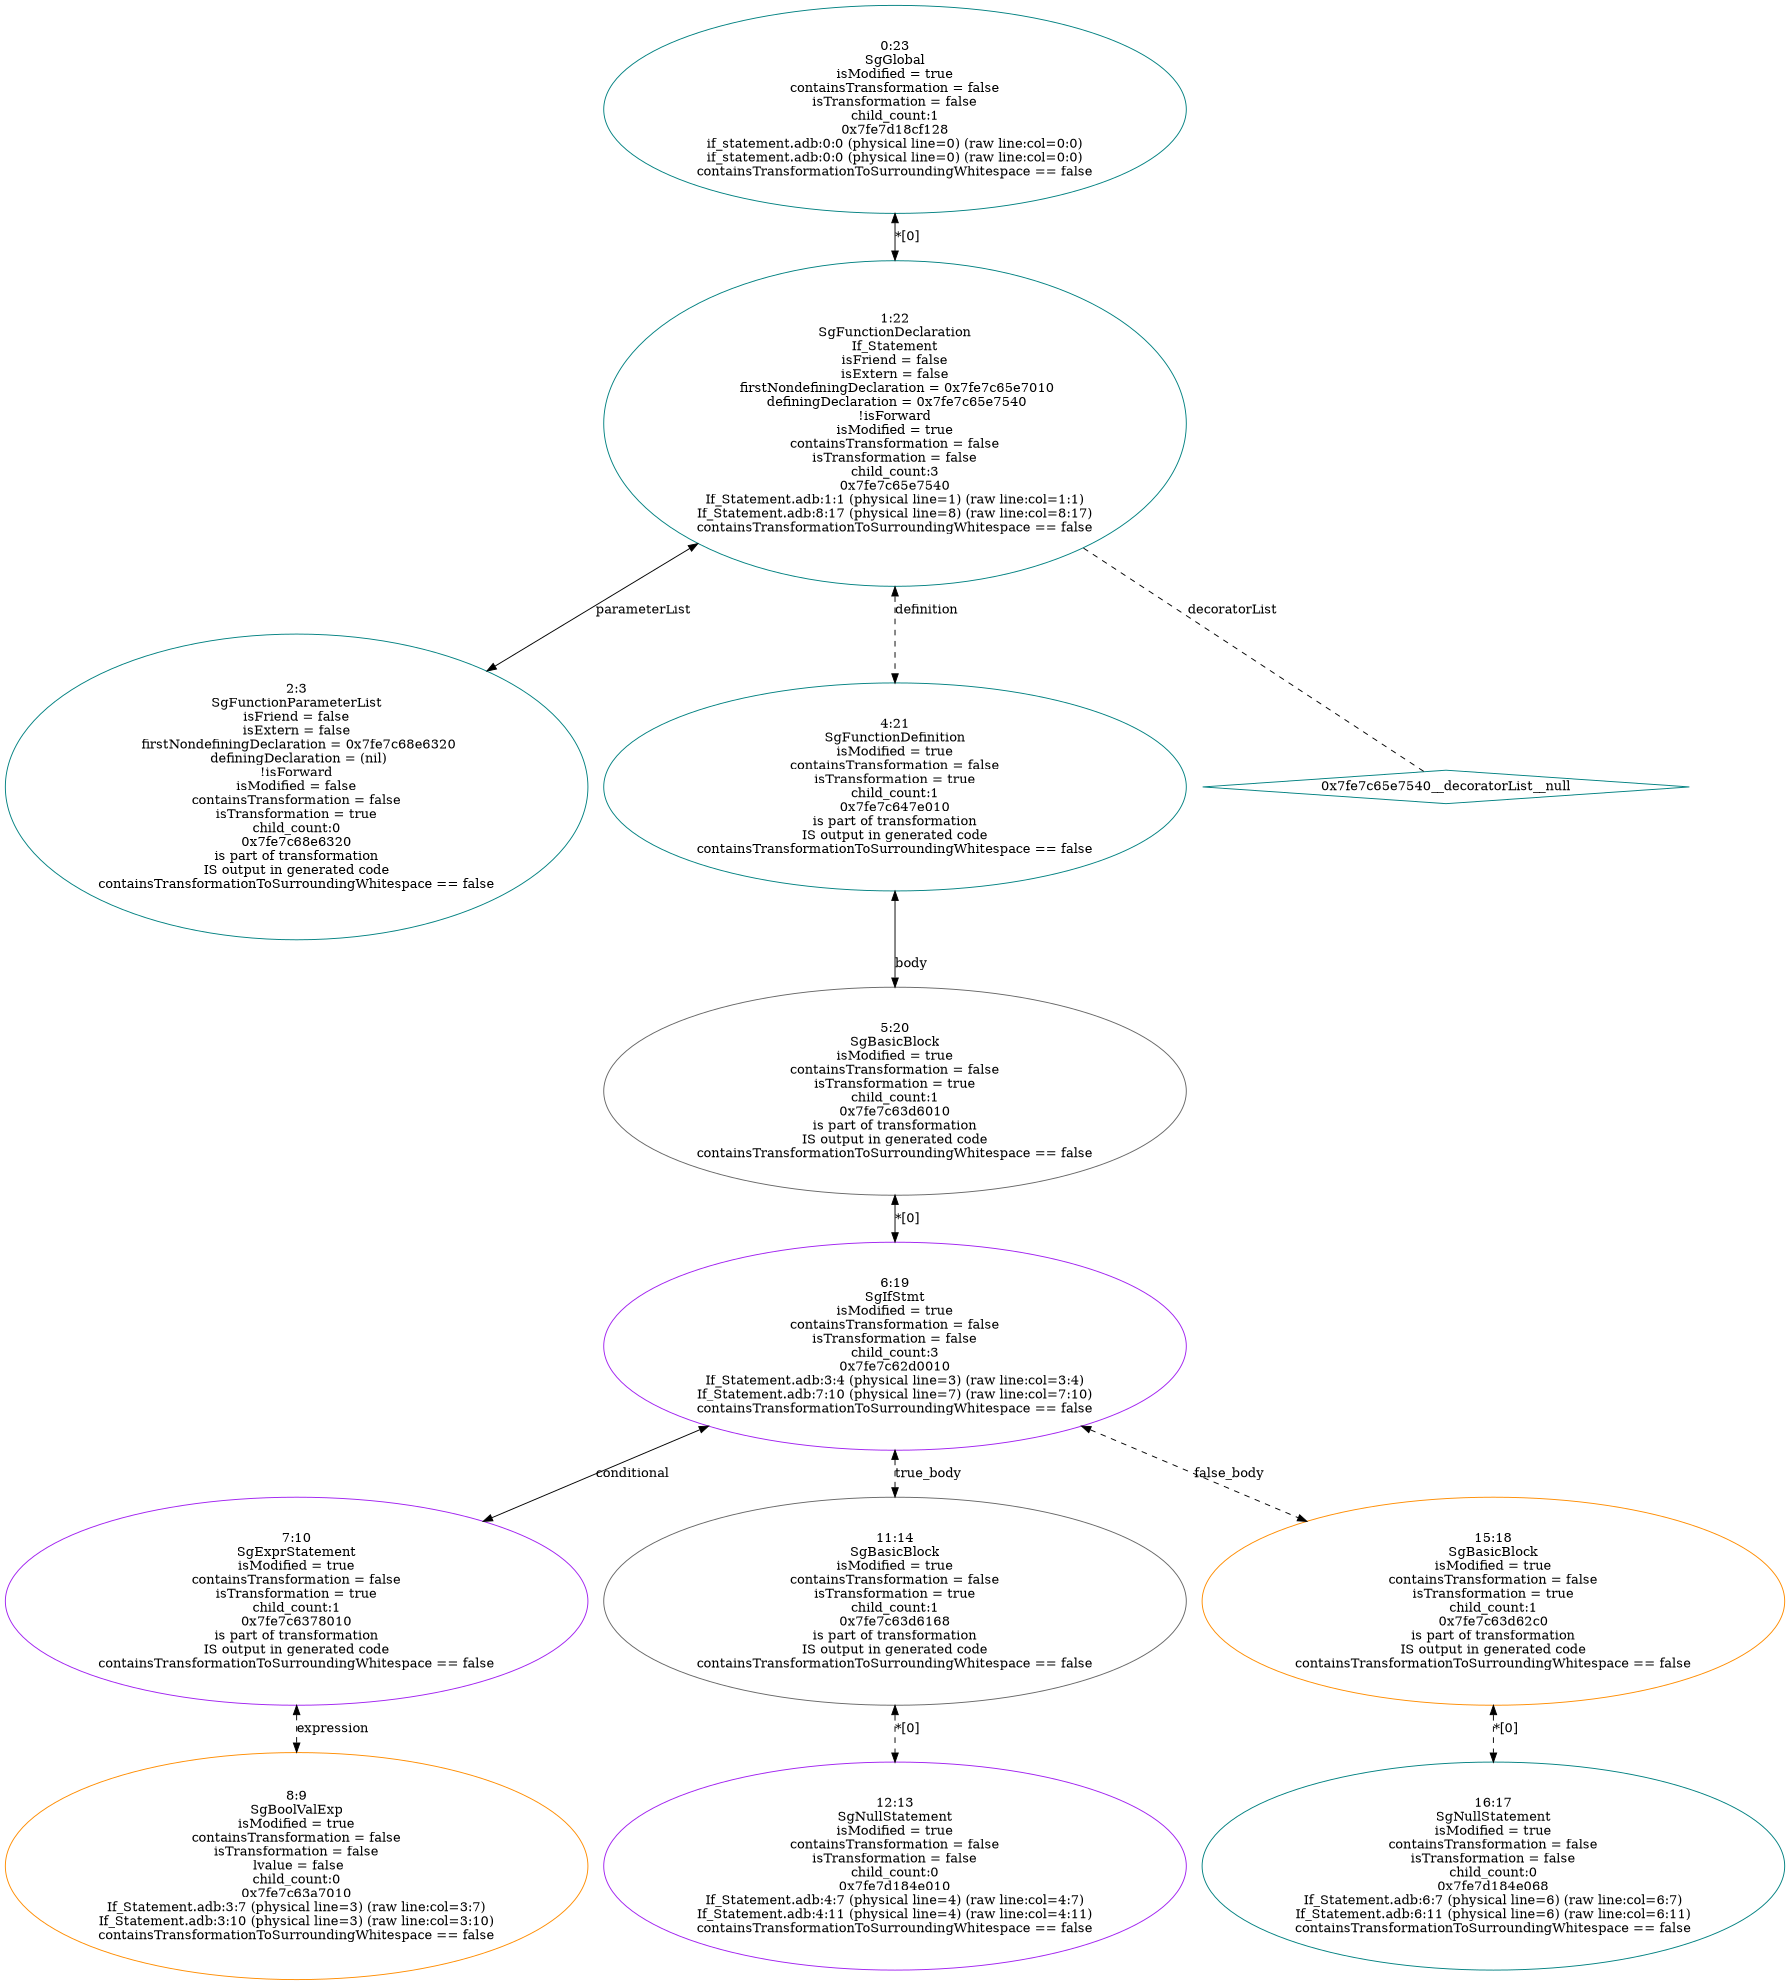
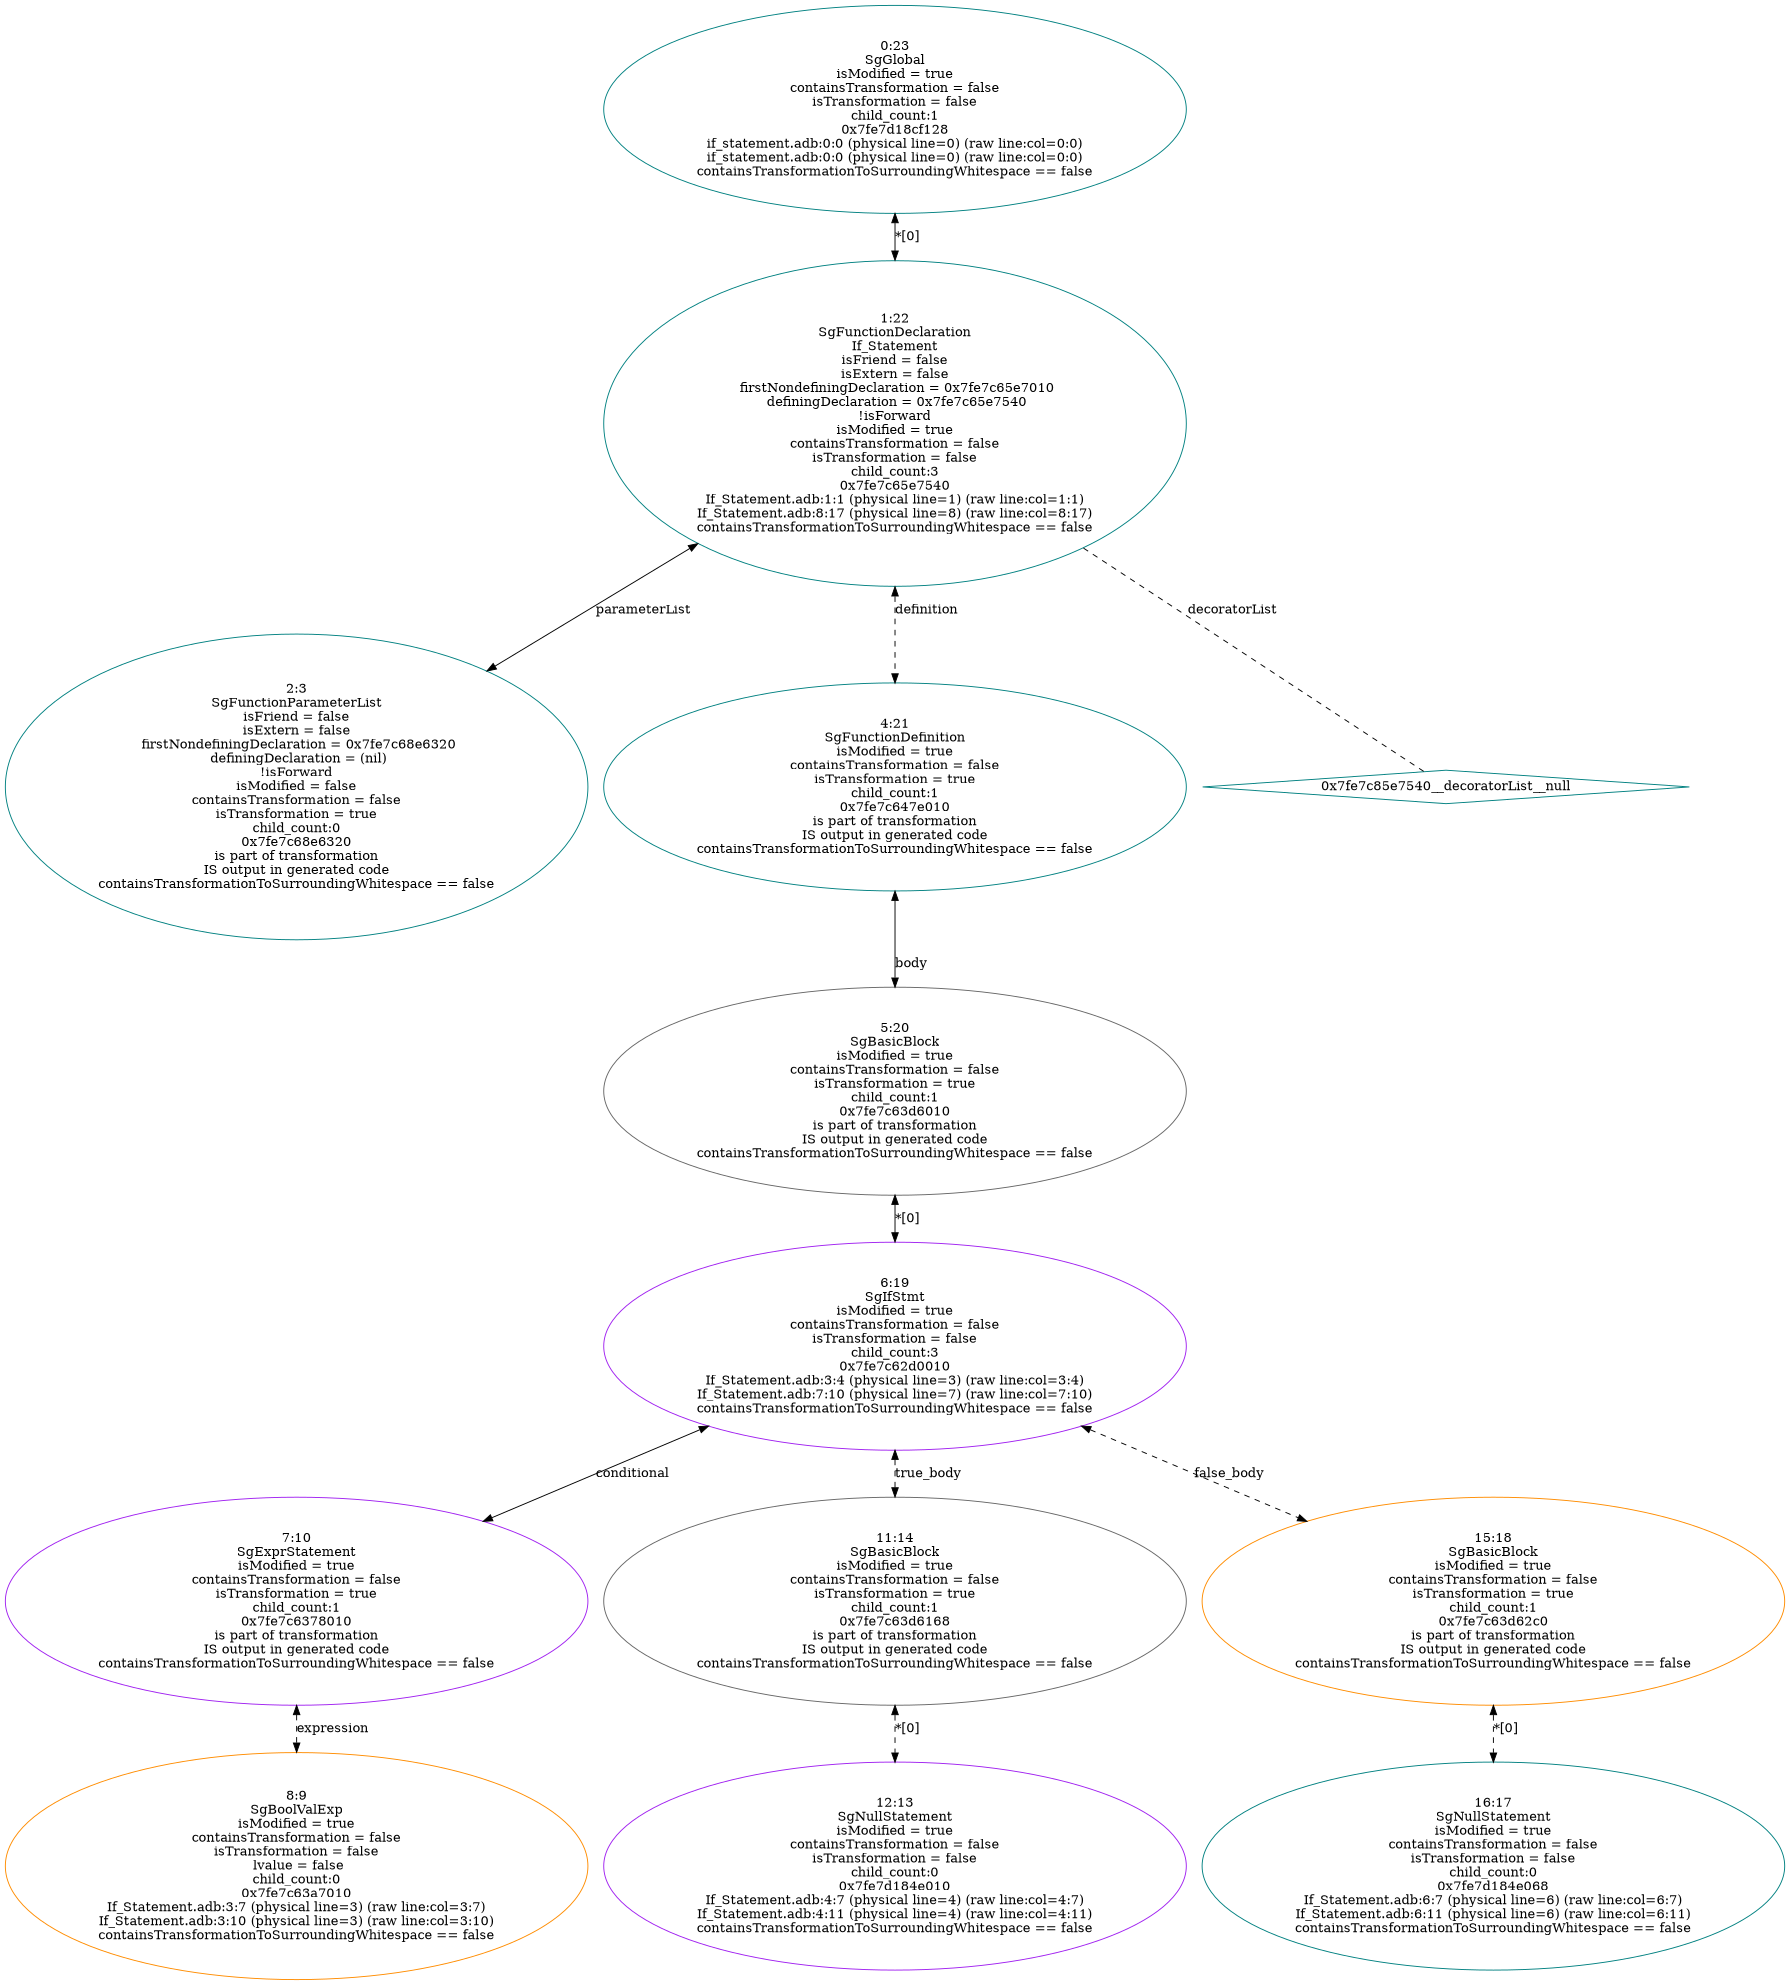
(1446, 787) -> (1446, 787)
